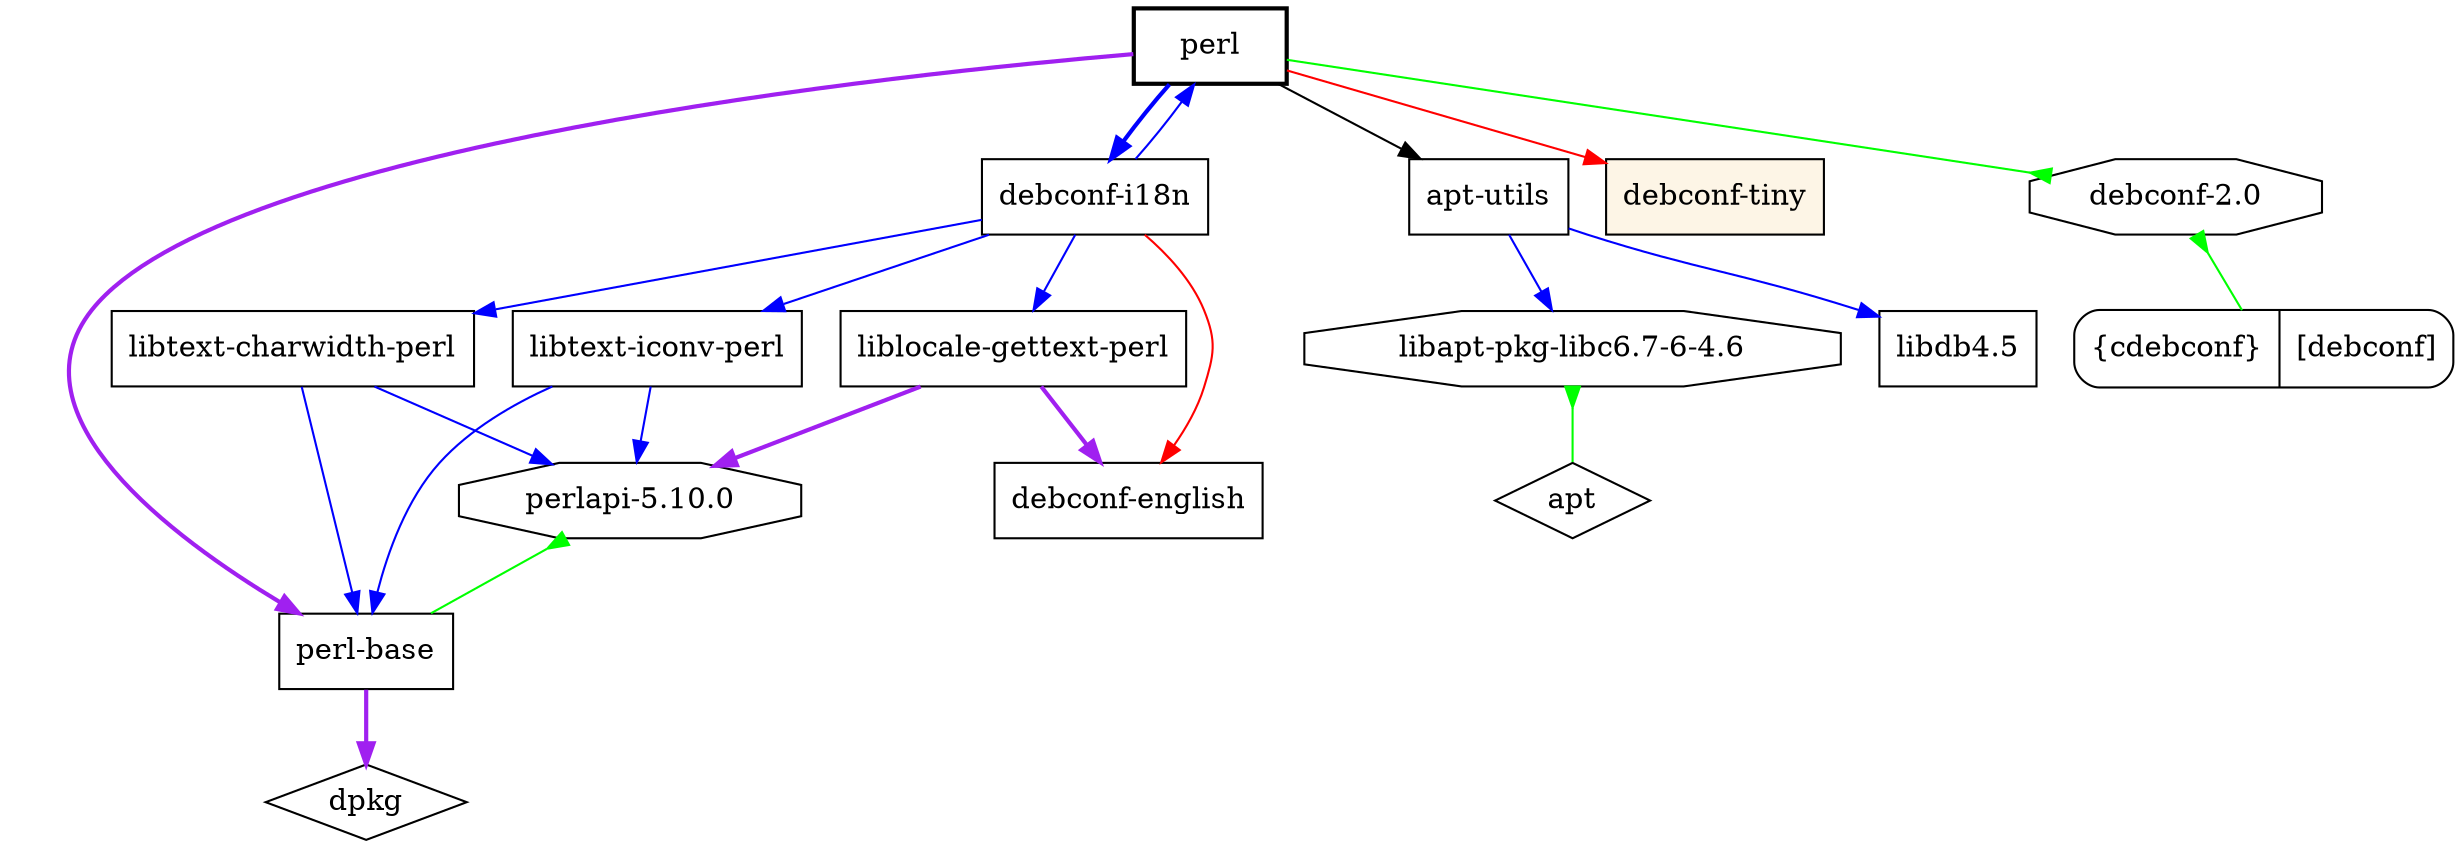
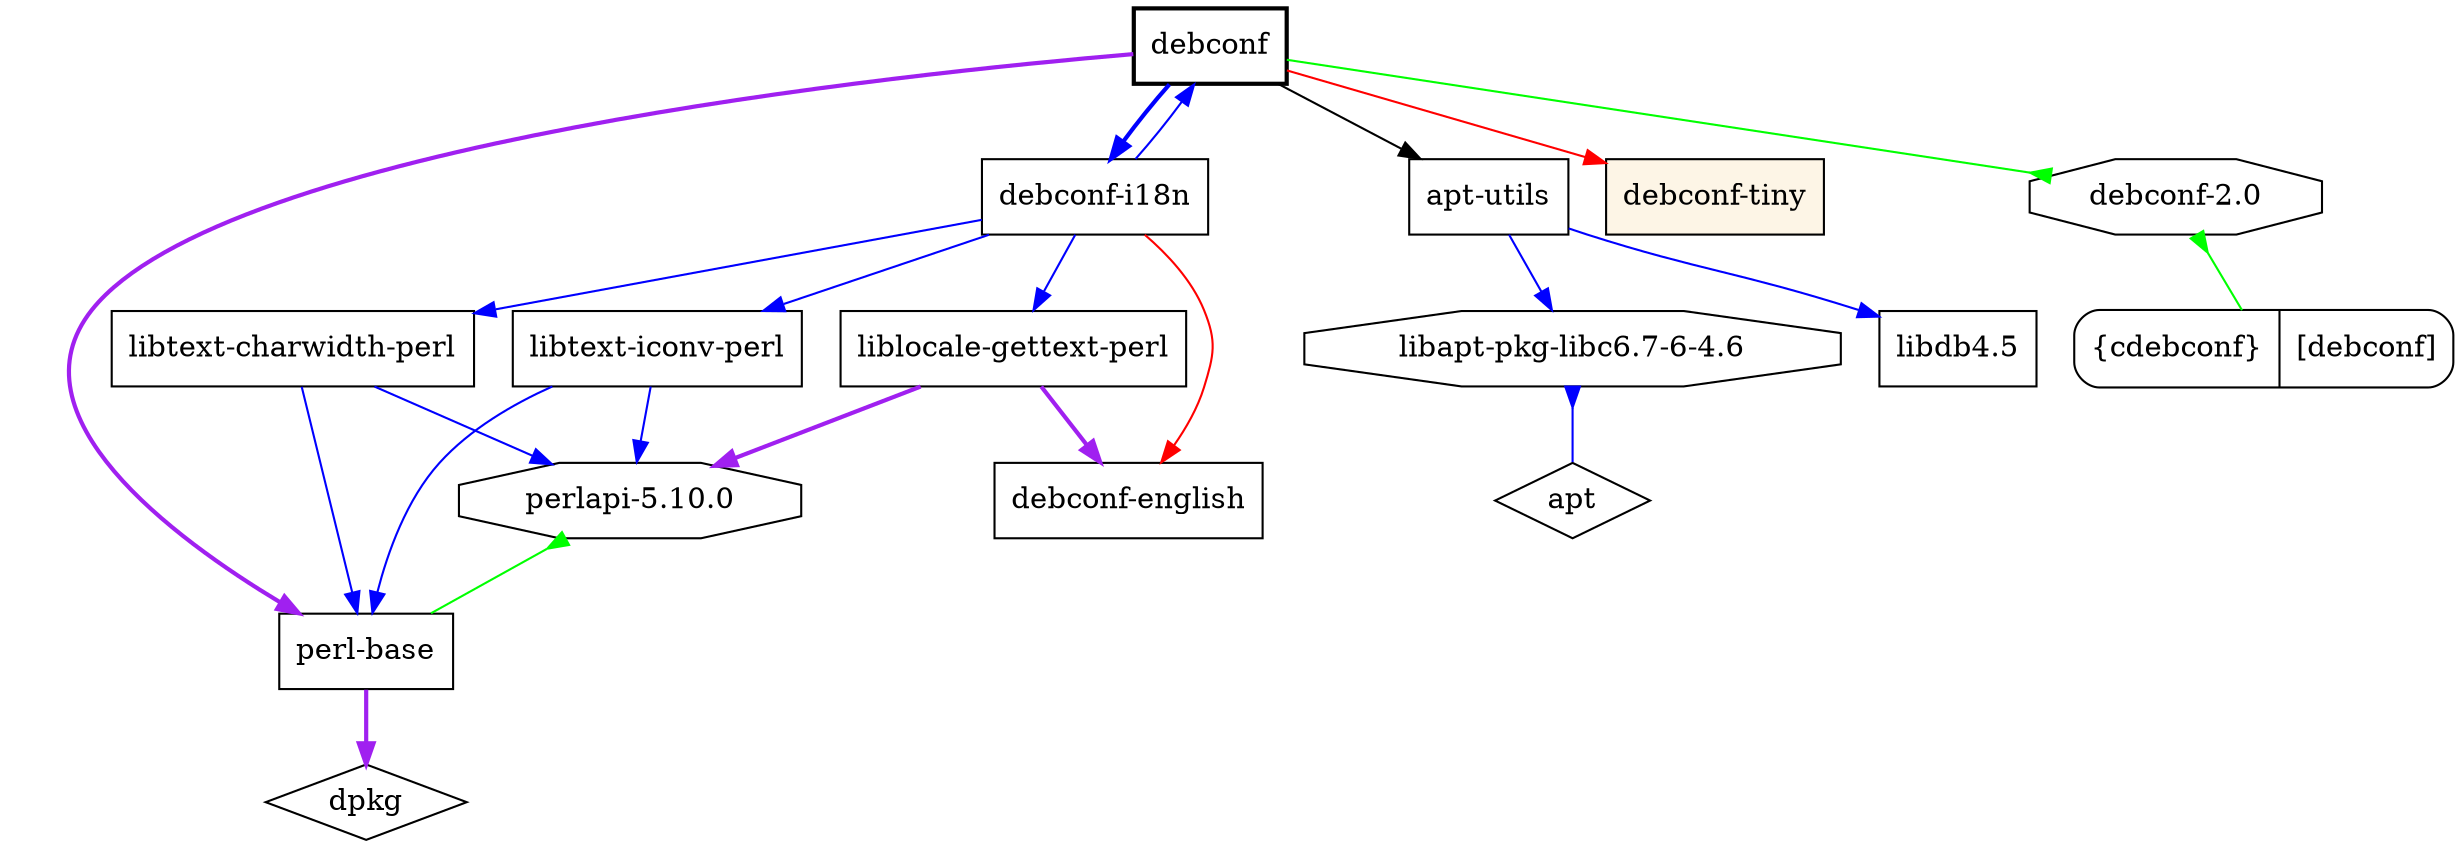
(1210, 46) -> (1210, 46)
(1573, 435) -> (1573, 435)
